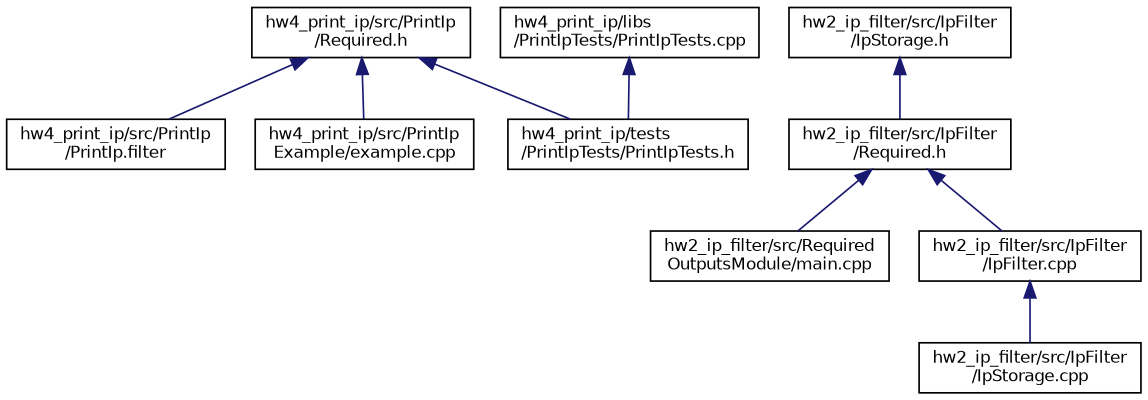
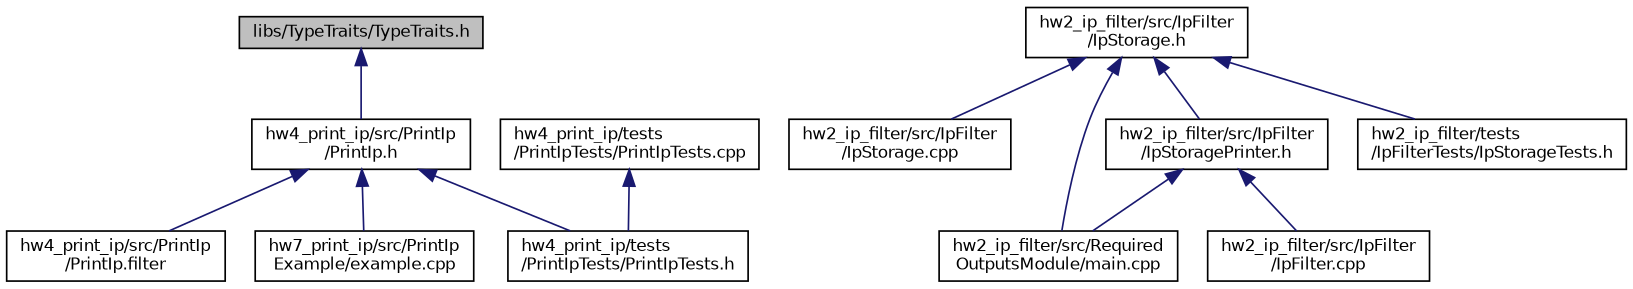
none -> (361, 33)
(361, 33) -> (361, 144)
(630, 33) -> (630, 144)
(364, 144) -> (364, 256)
(900, 144) -> (1217, 144)
none -> (1492, 144)
none -> (1080, 149)
(1030, 321) -> (1011, 92)
